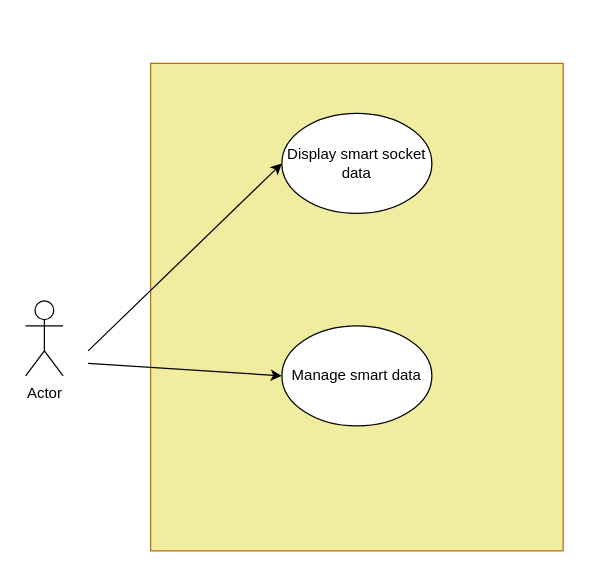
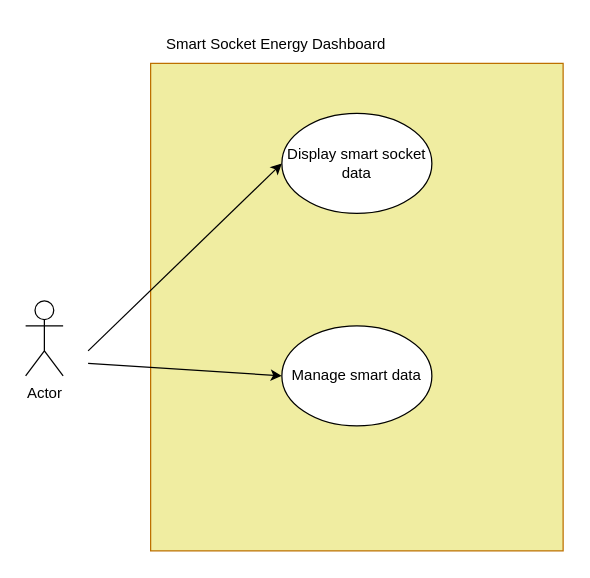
none -> (276, 44)
